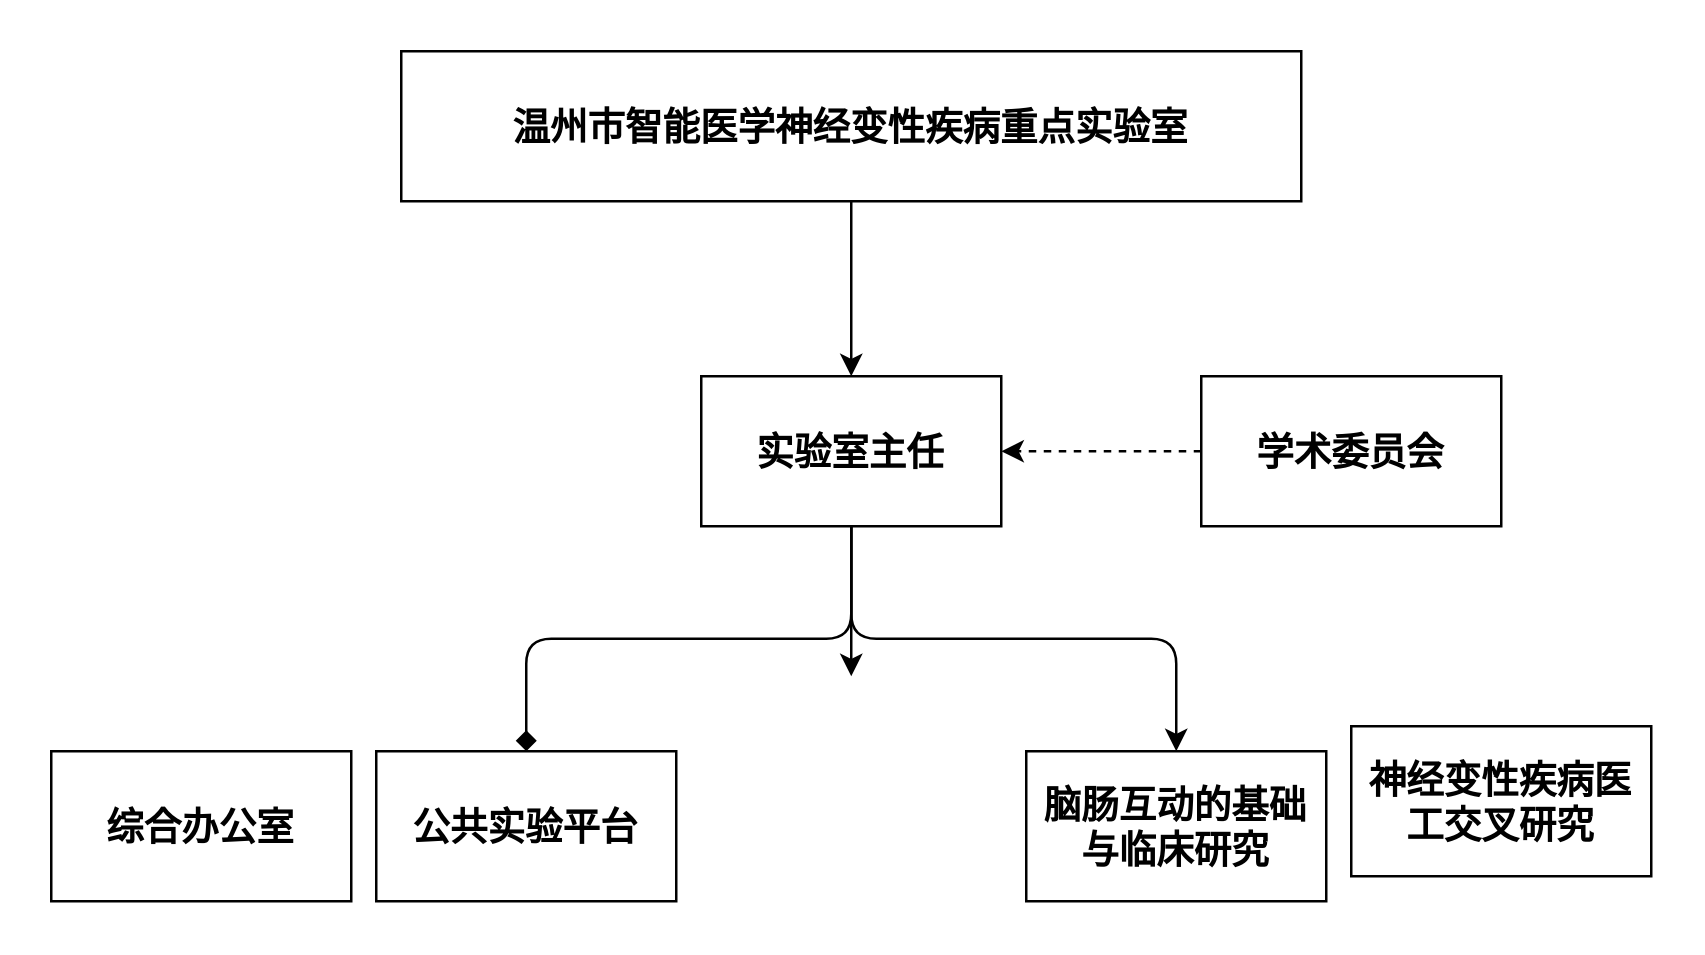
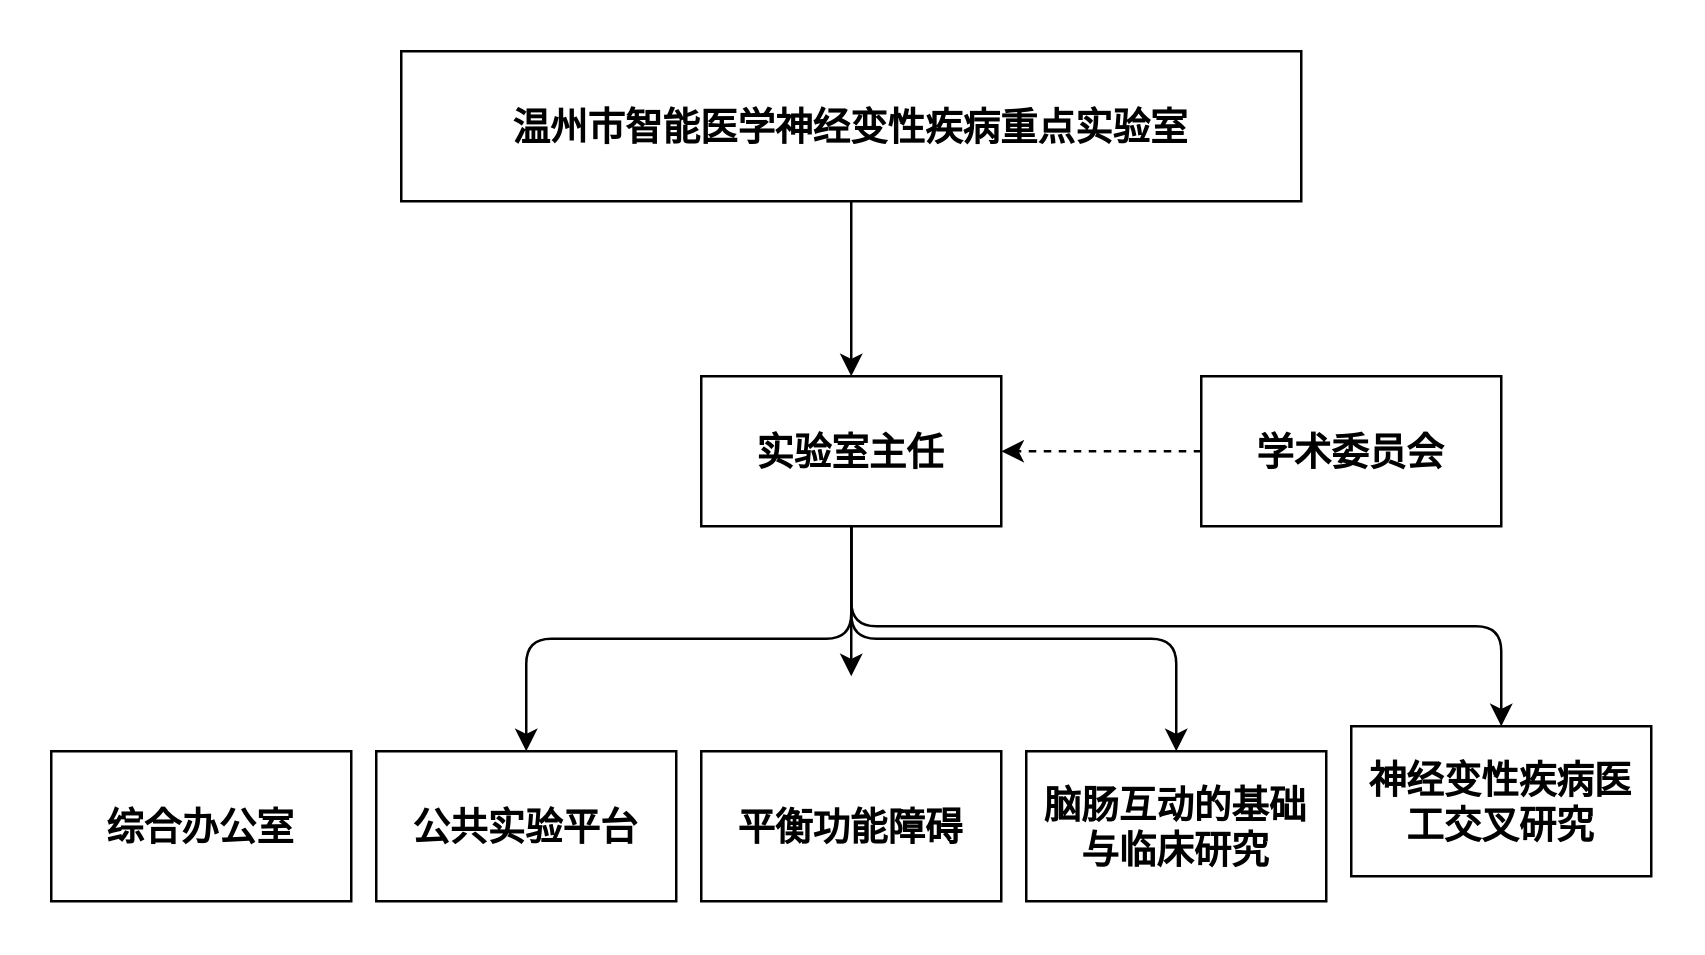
none -> (1213, 626)
(526, 731) -> (526, 732)
none -> (851, 826)
